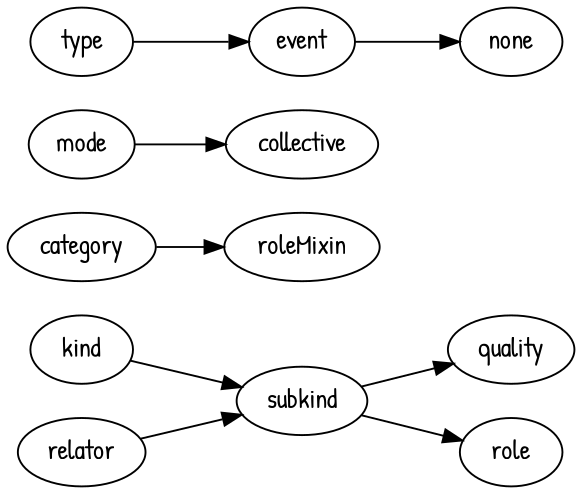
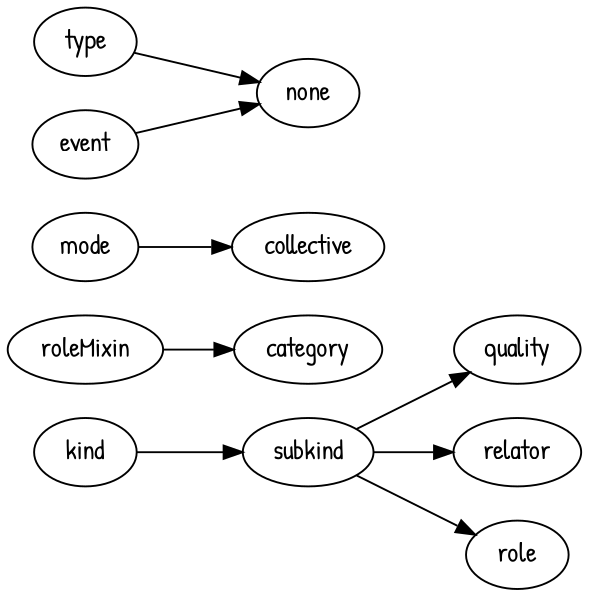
(181, 42) -> (187, 65)
(180, 247) -> (189, 350)
(182, 429) -> (404, 452)
